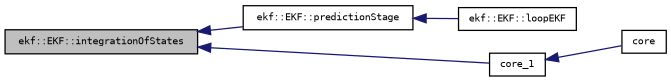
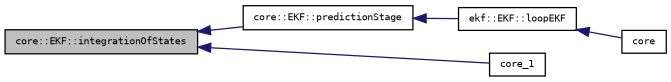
(328, 18) -> (328, 18)
(101, 42) -> (101, 42)
(590, 52) -> (605, 35)
